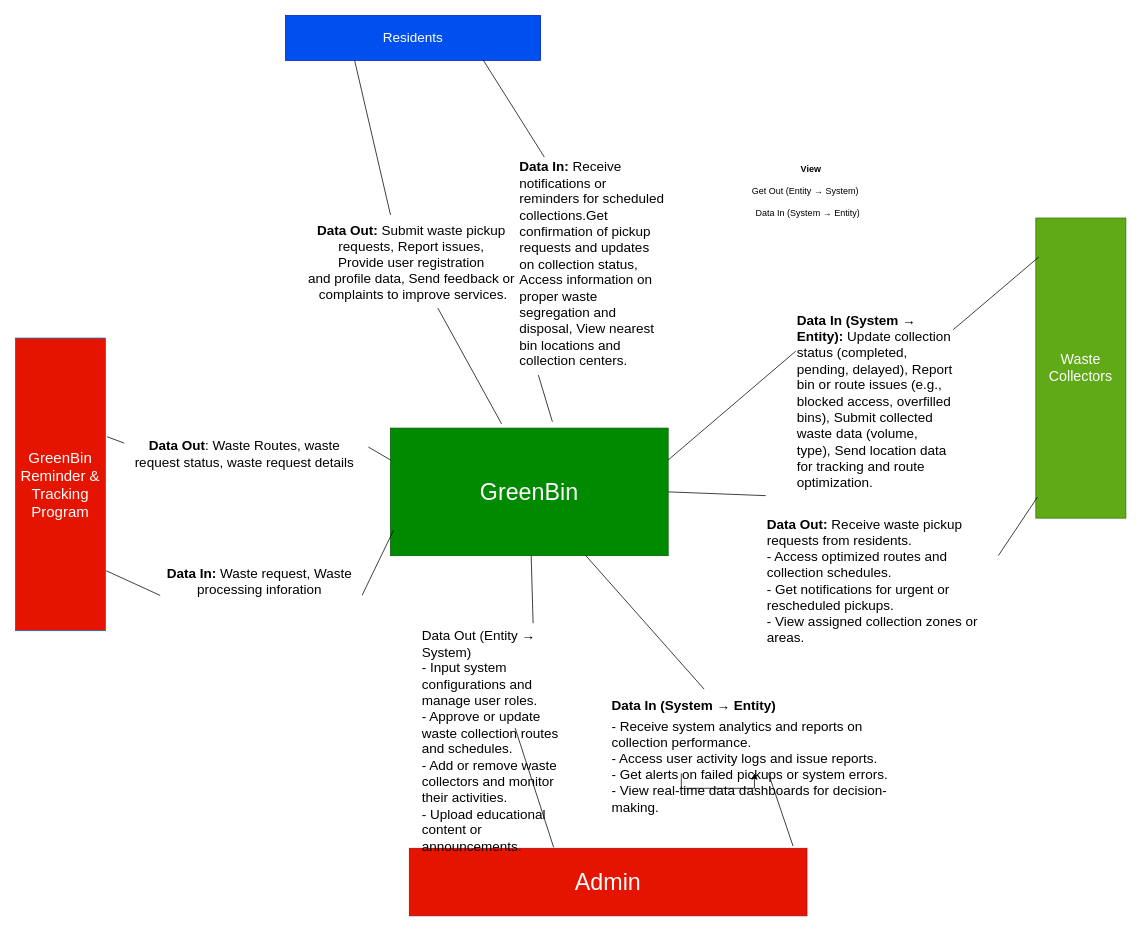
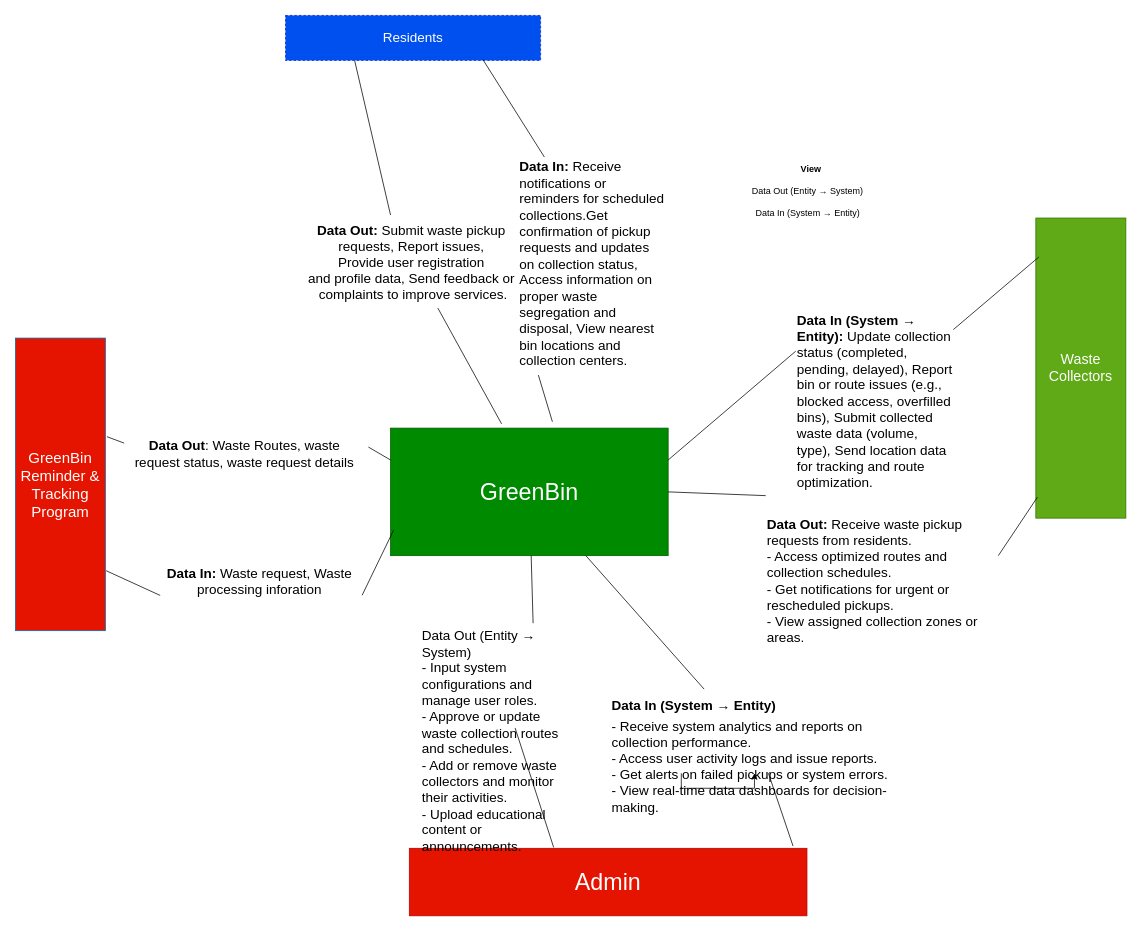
(413, 38) -> (413, 38)
(809, 191) -> (812, 191)
